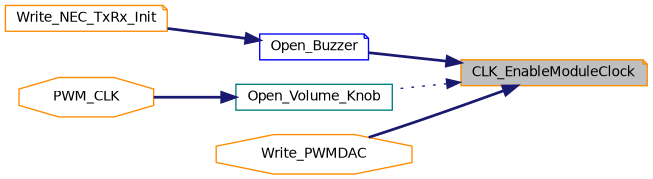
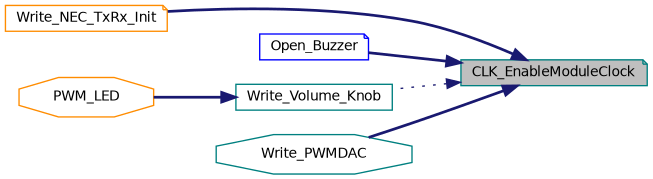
(207, 33) -> (343, 12)
(554, 73) -> (554, 73)
(86, 97) -> (86, 97)
(314, 97) -> (314, 97)
(314, 154) -> (314, 154)
